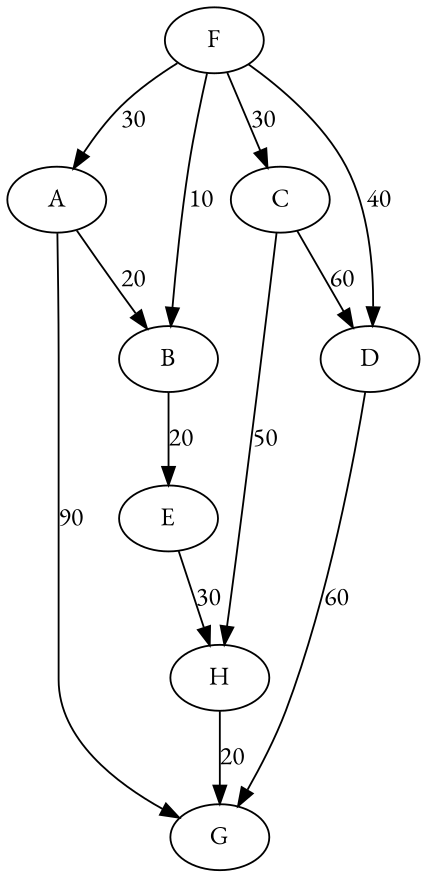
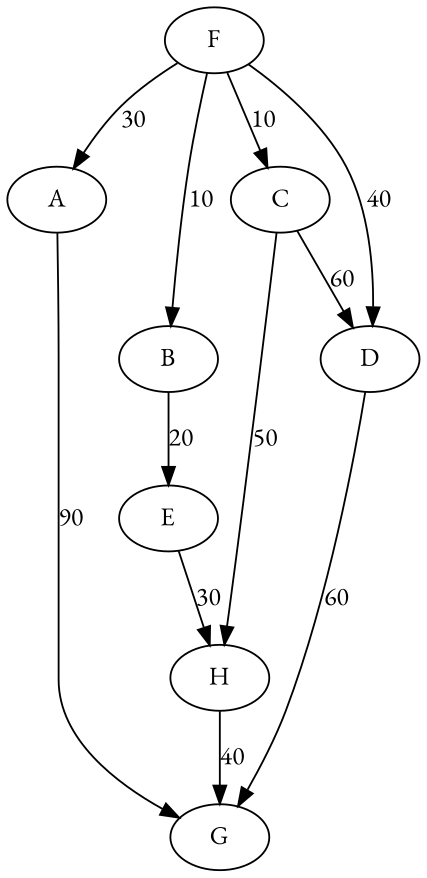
(264, 120) -> (264, 120)
(106, 272) -> none
(233, 758) -> (233, 758)
